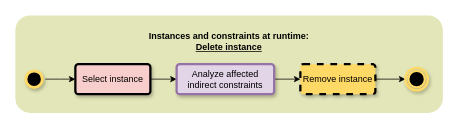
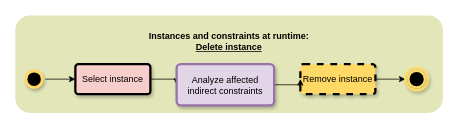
(225, 79) -> (225, 85)
